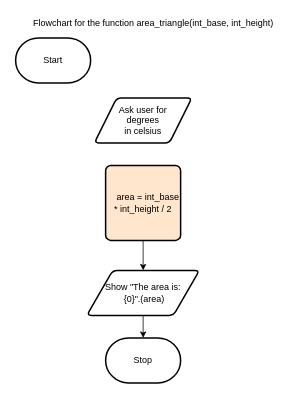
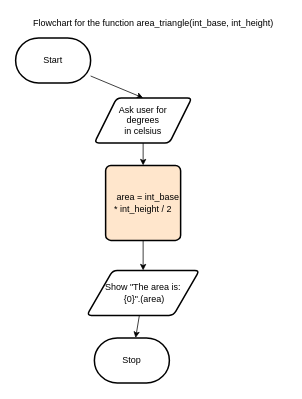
none -> (114, 86)
none -> (143, 159)
(143, 360) -> (132, 360)
